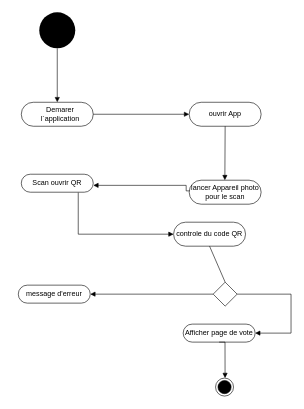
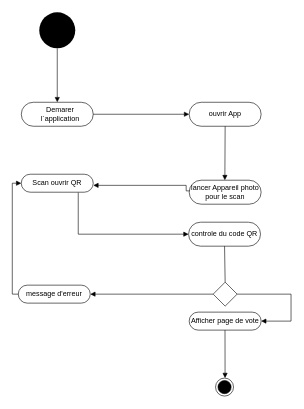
none -> (13, 183)
(210, 234) -> (225, 234)
(219, 333) -> (225, 321)
